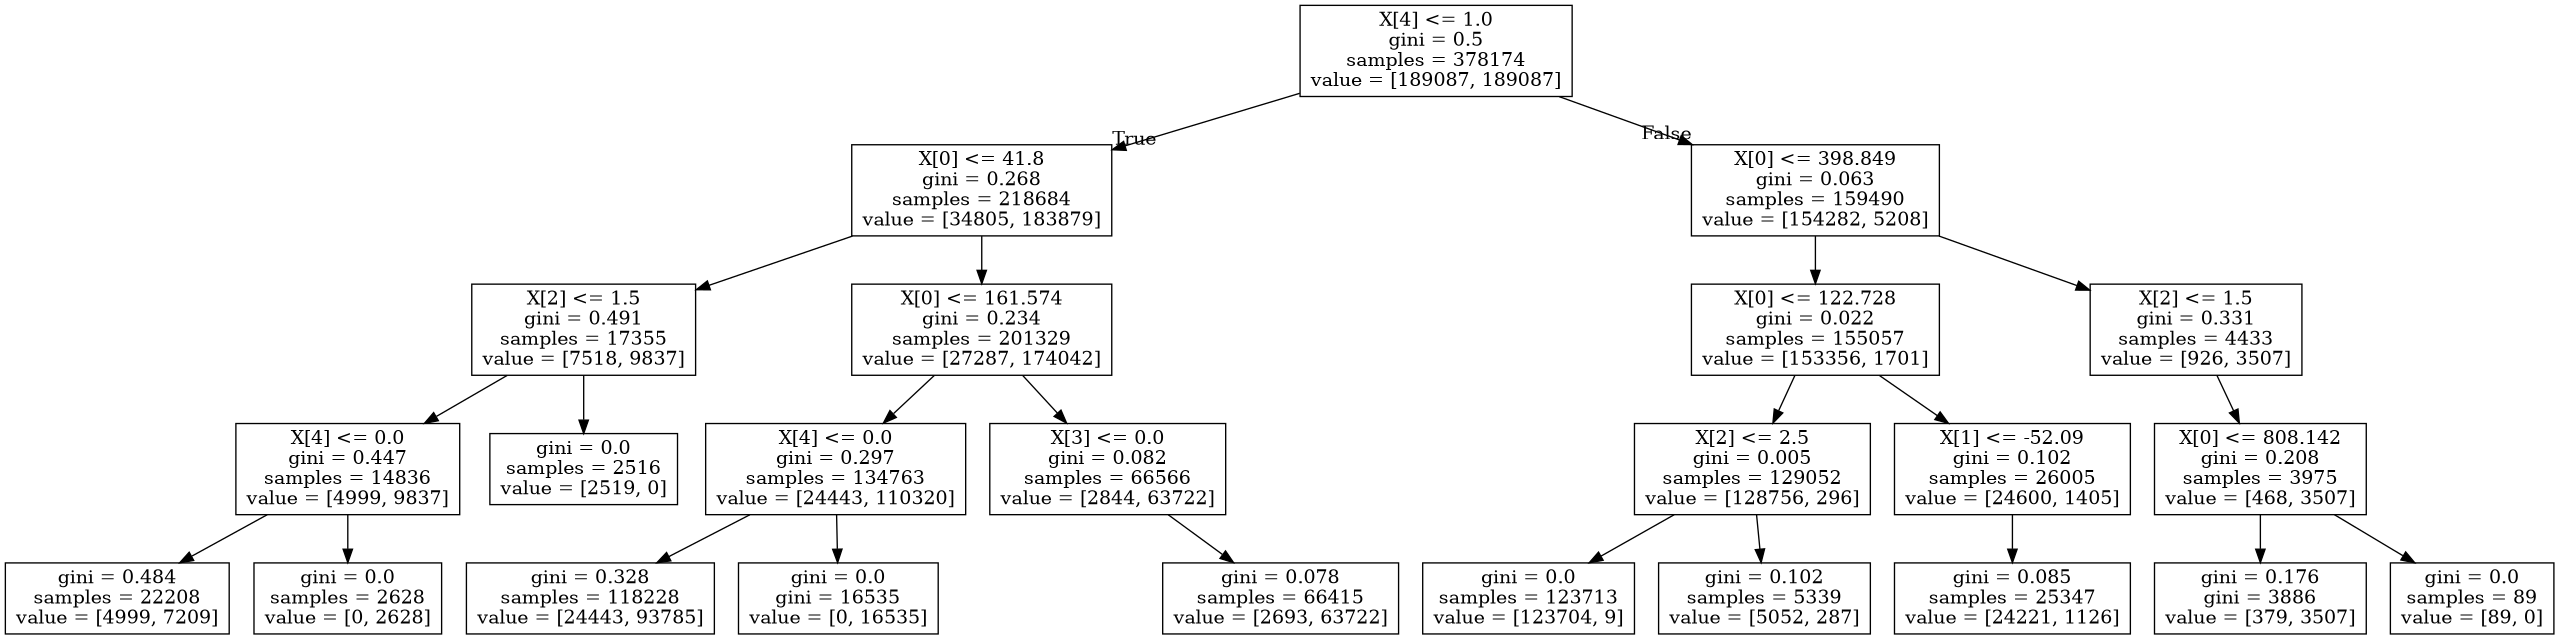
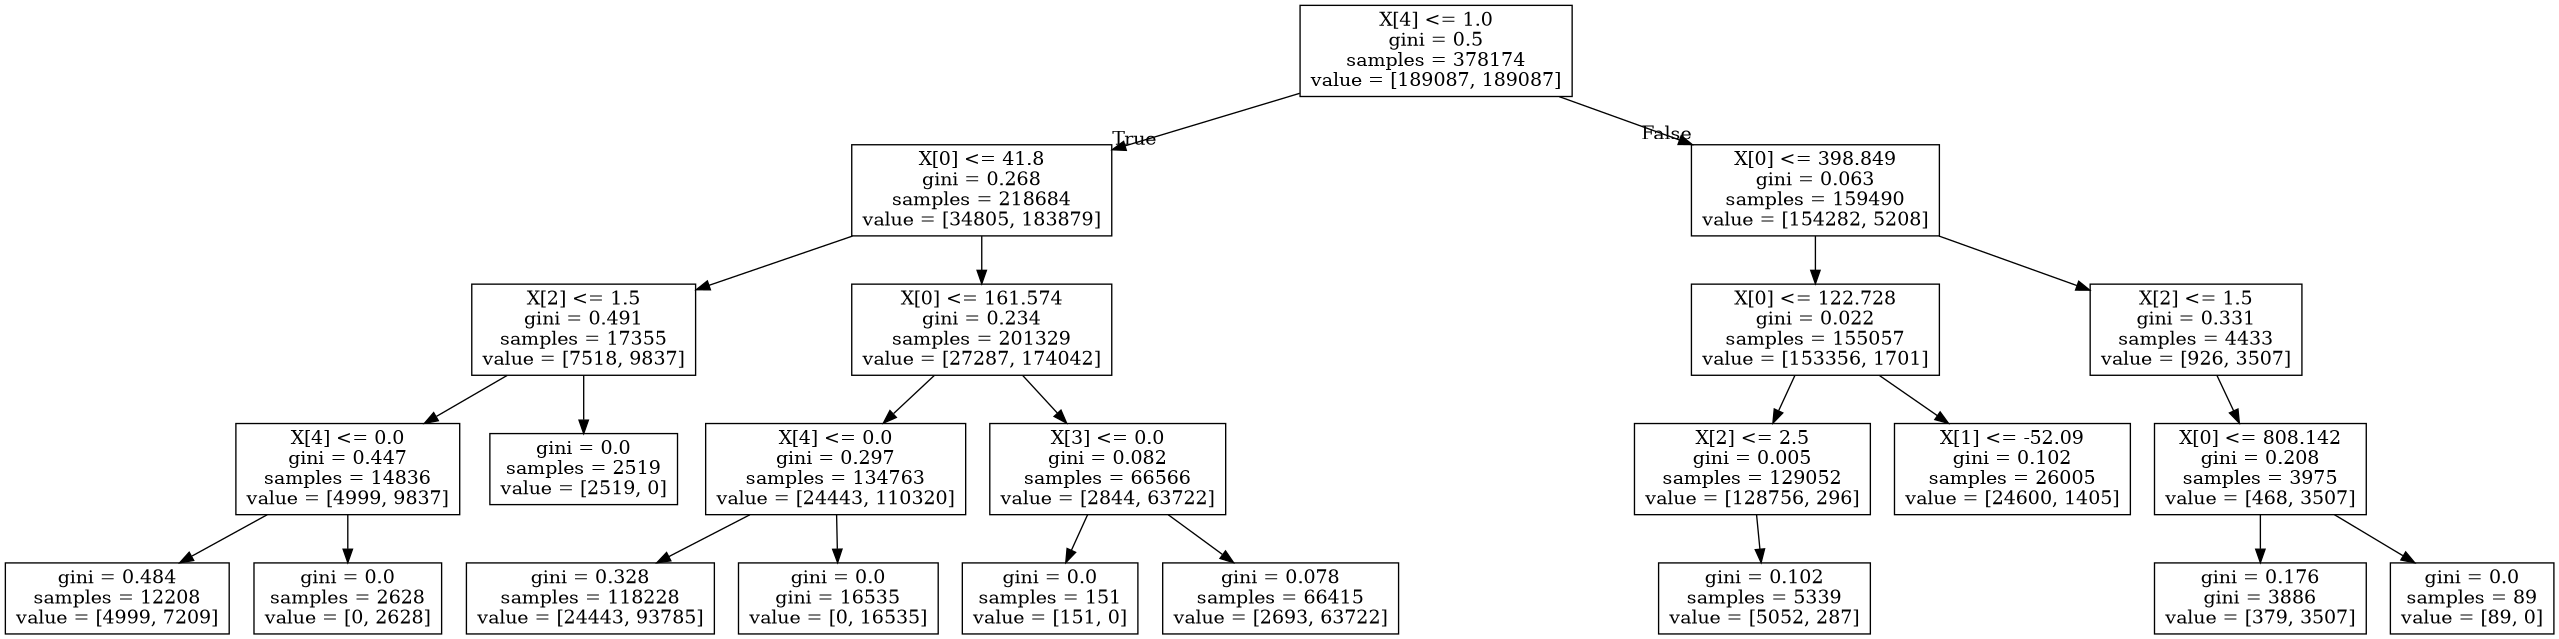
(584, 469) -> (584, 469)
(117, 598) -> (117, 598)
none -> (1050, 598)
(1529, 598) -> none
(2012, 598) -> none
